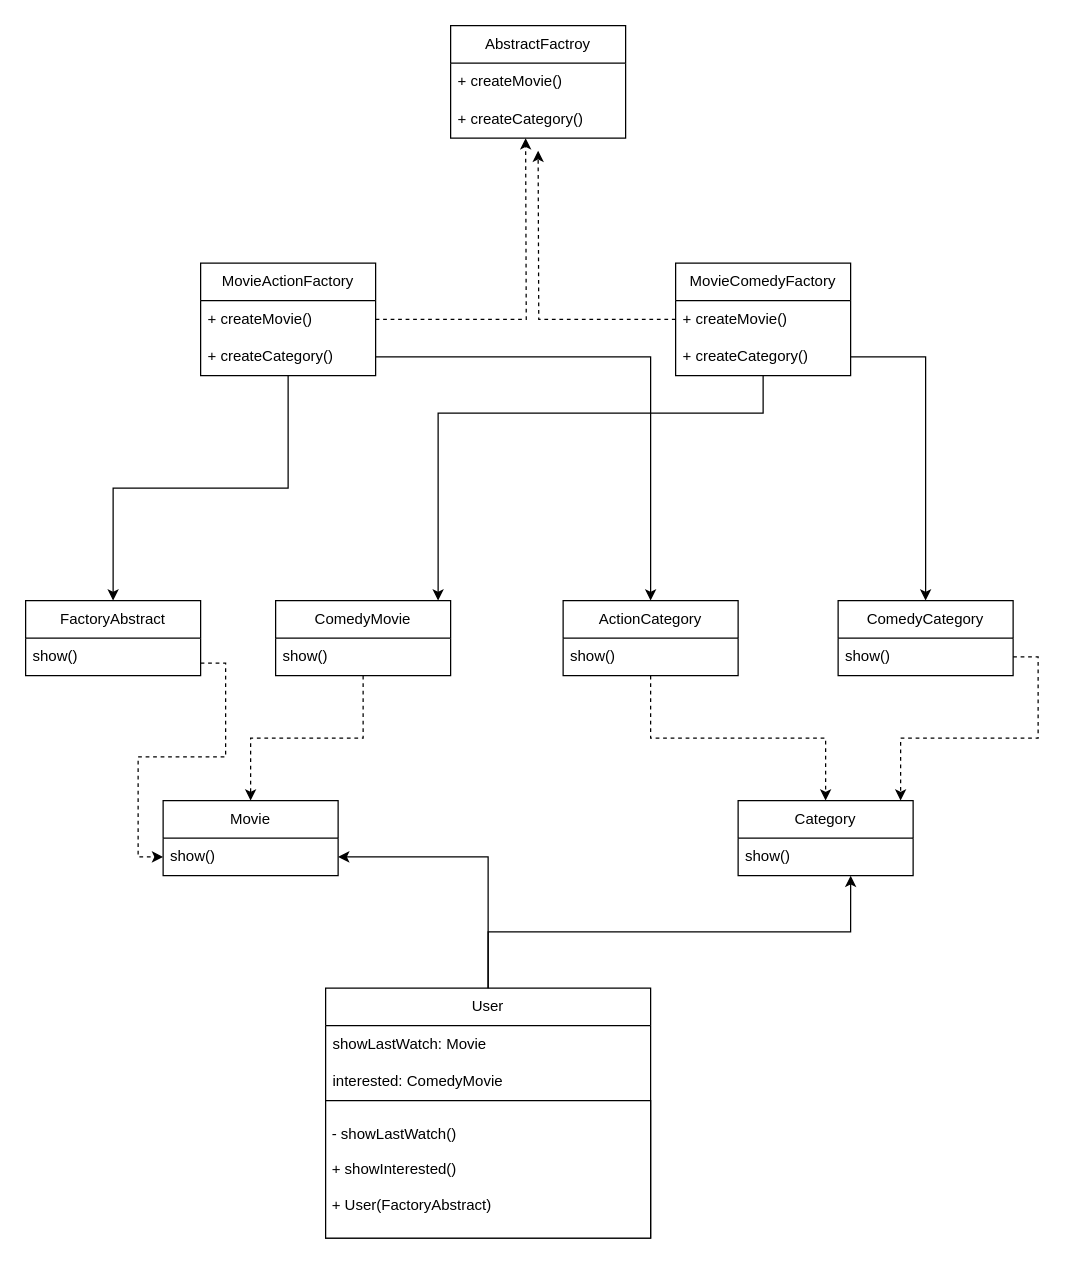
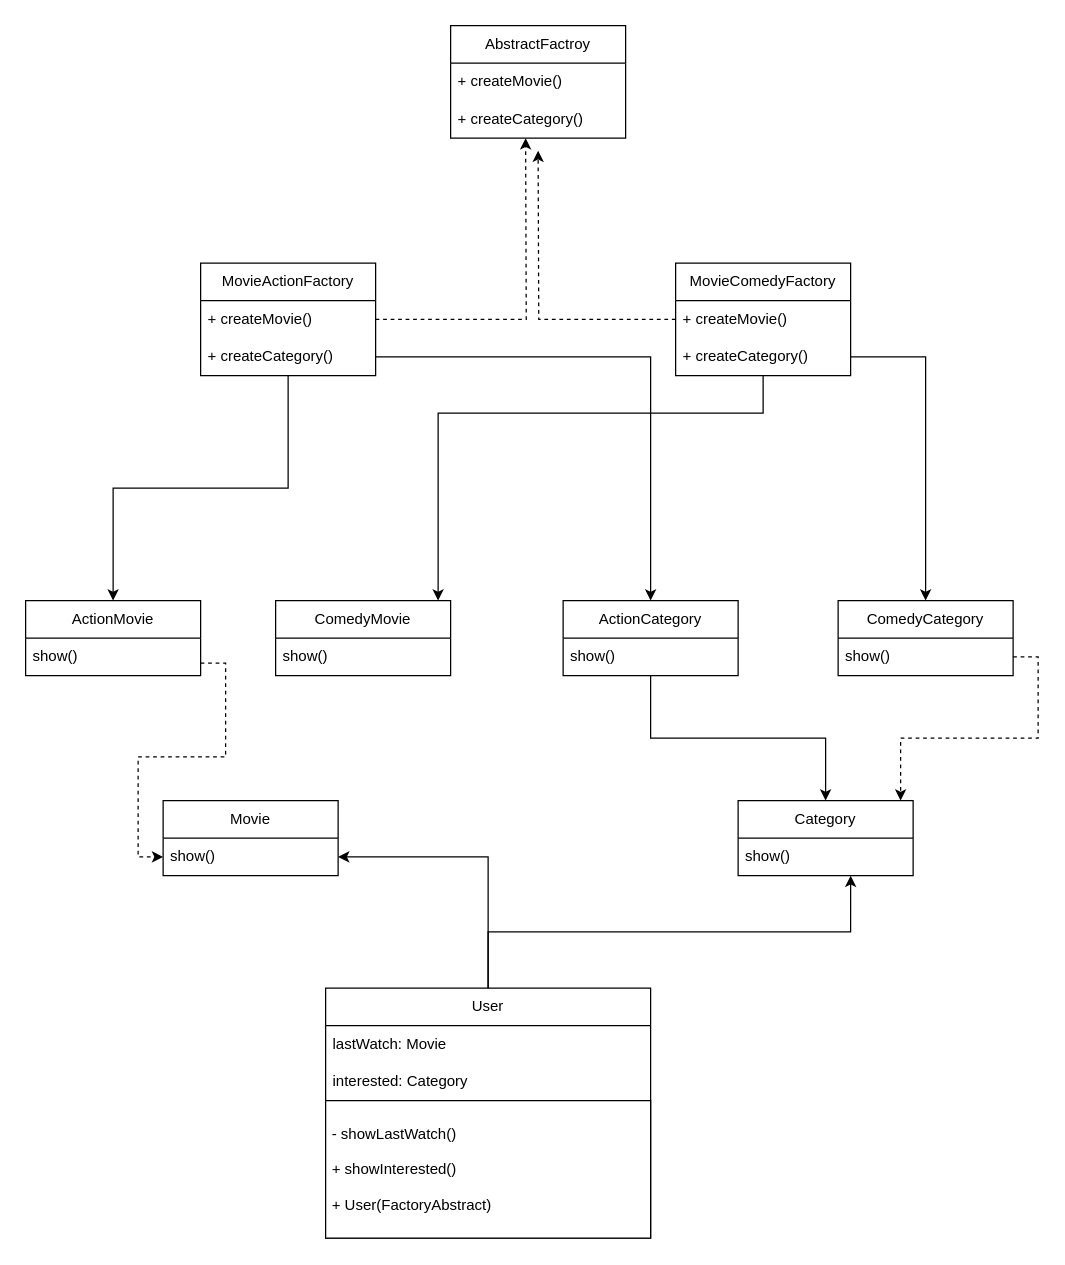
(113, 619) -> (113, 619)
(310, 738) -> none
(735, 738) -> (735, 738)
(411, 1044) -> (393, 1044)
(422, 1082) -> (411, 1082)
